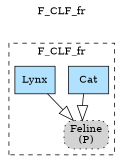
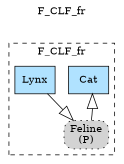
(83, 100) -> (92, 115)
